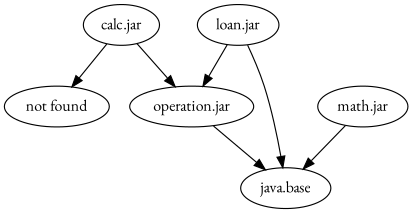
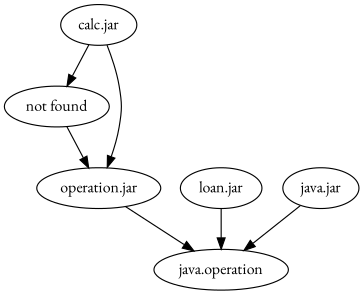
(218, 61) -> (75, 142)
(363, 107) -> (321, 188)
(286, 188) -> (221, 270)
